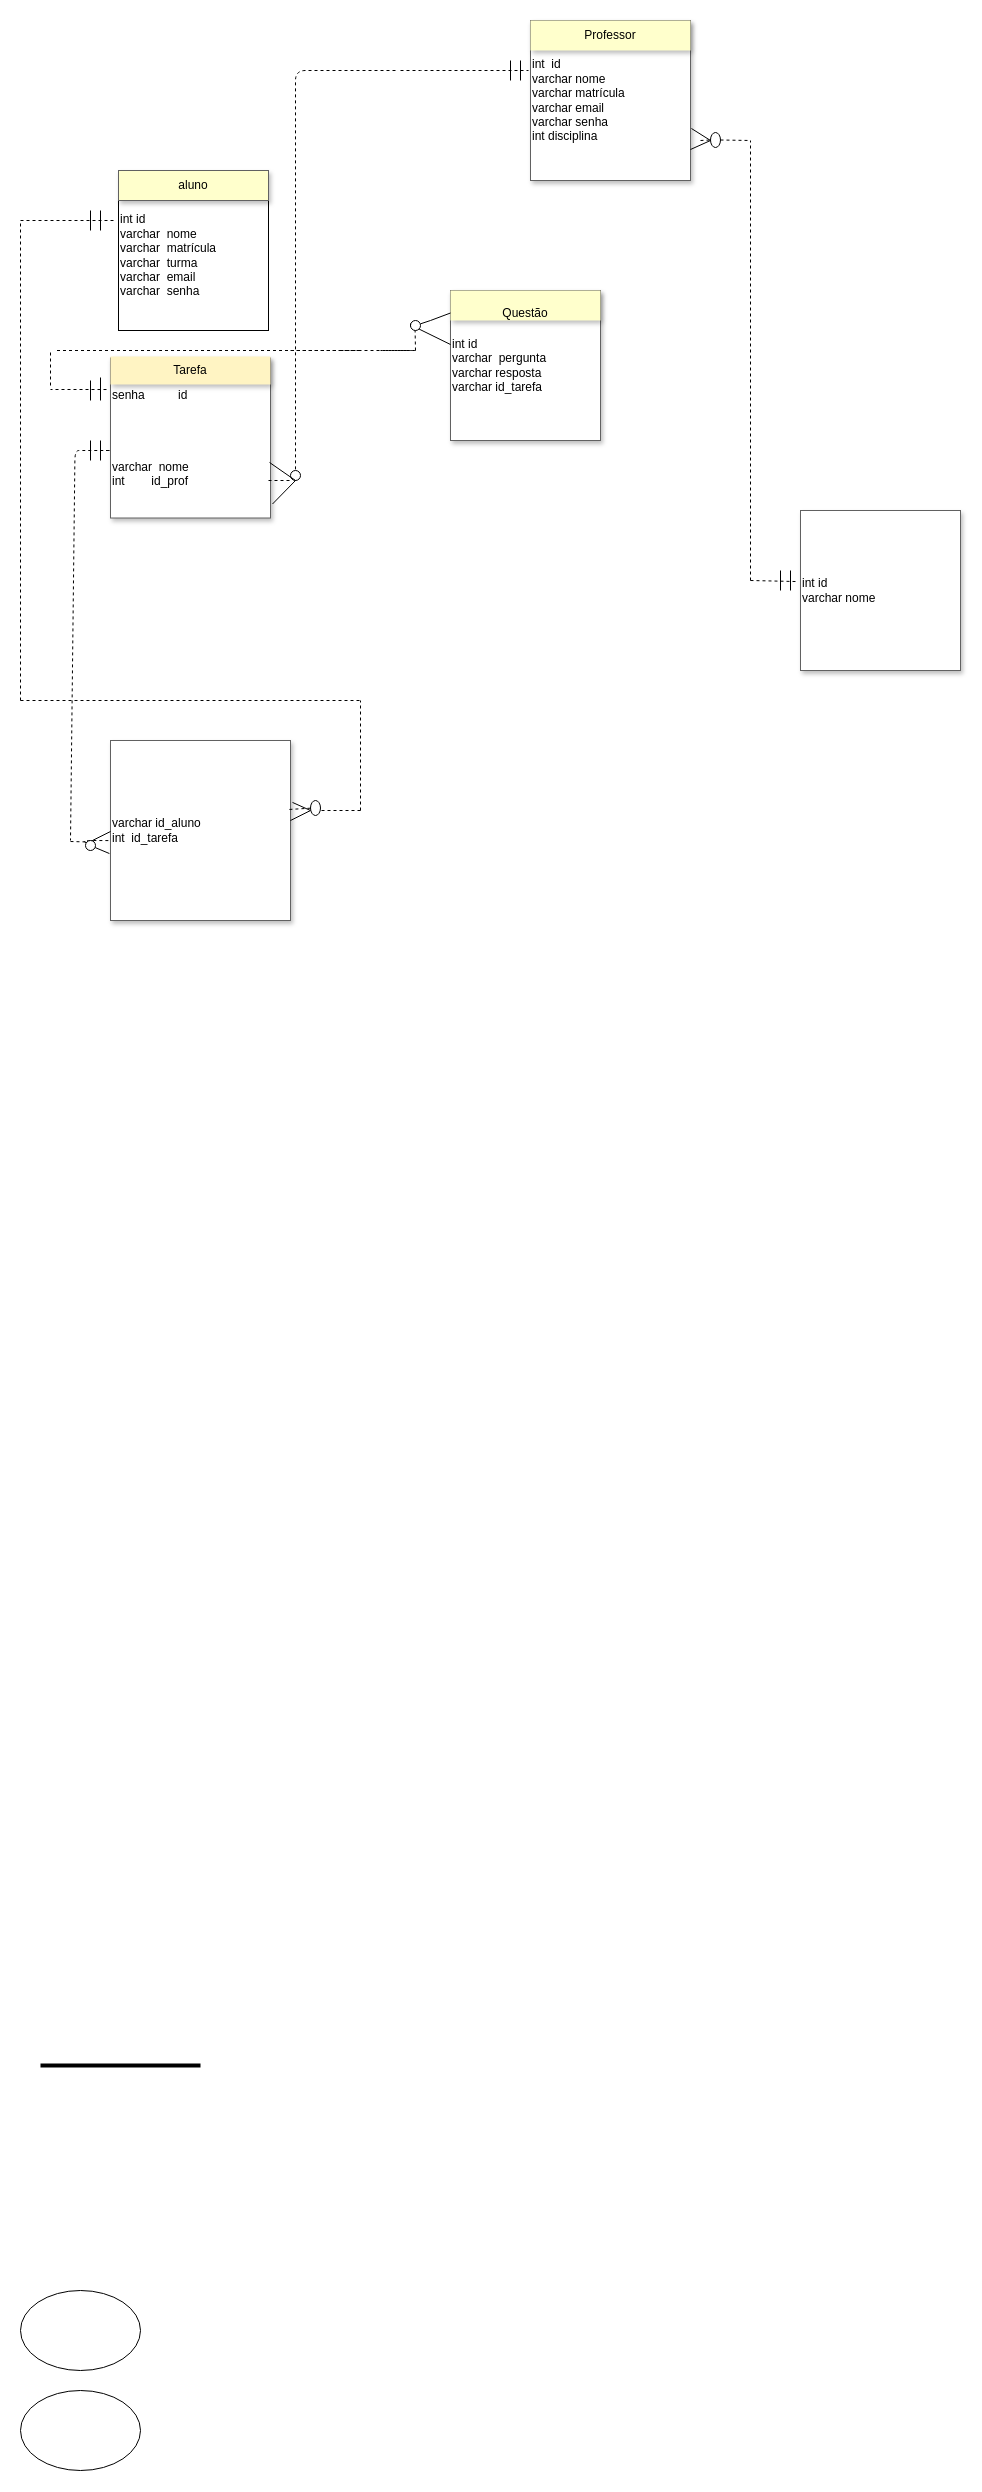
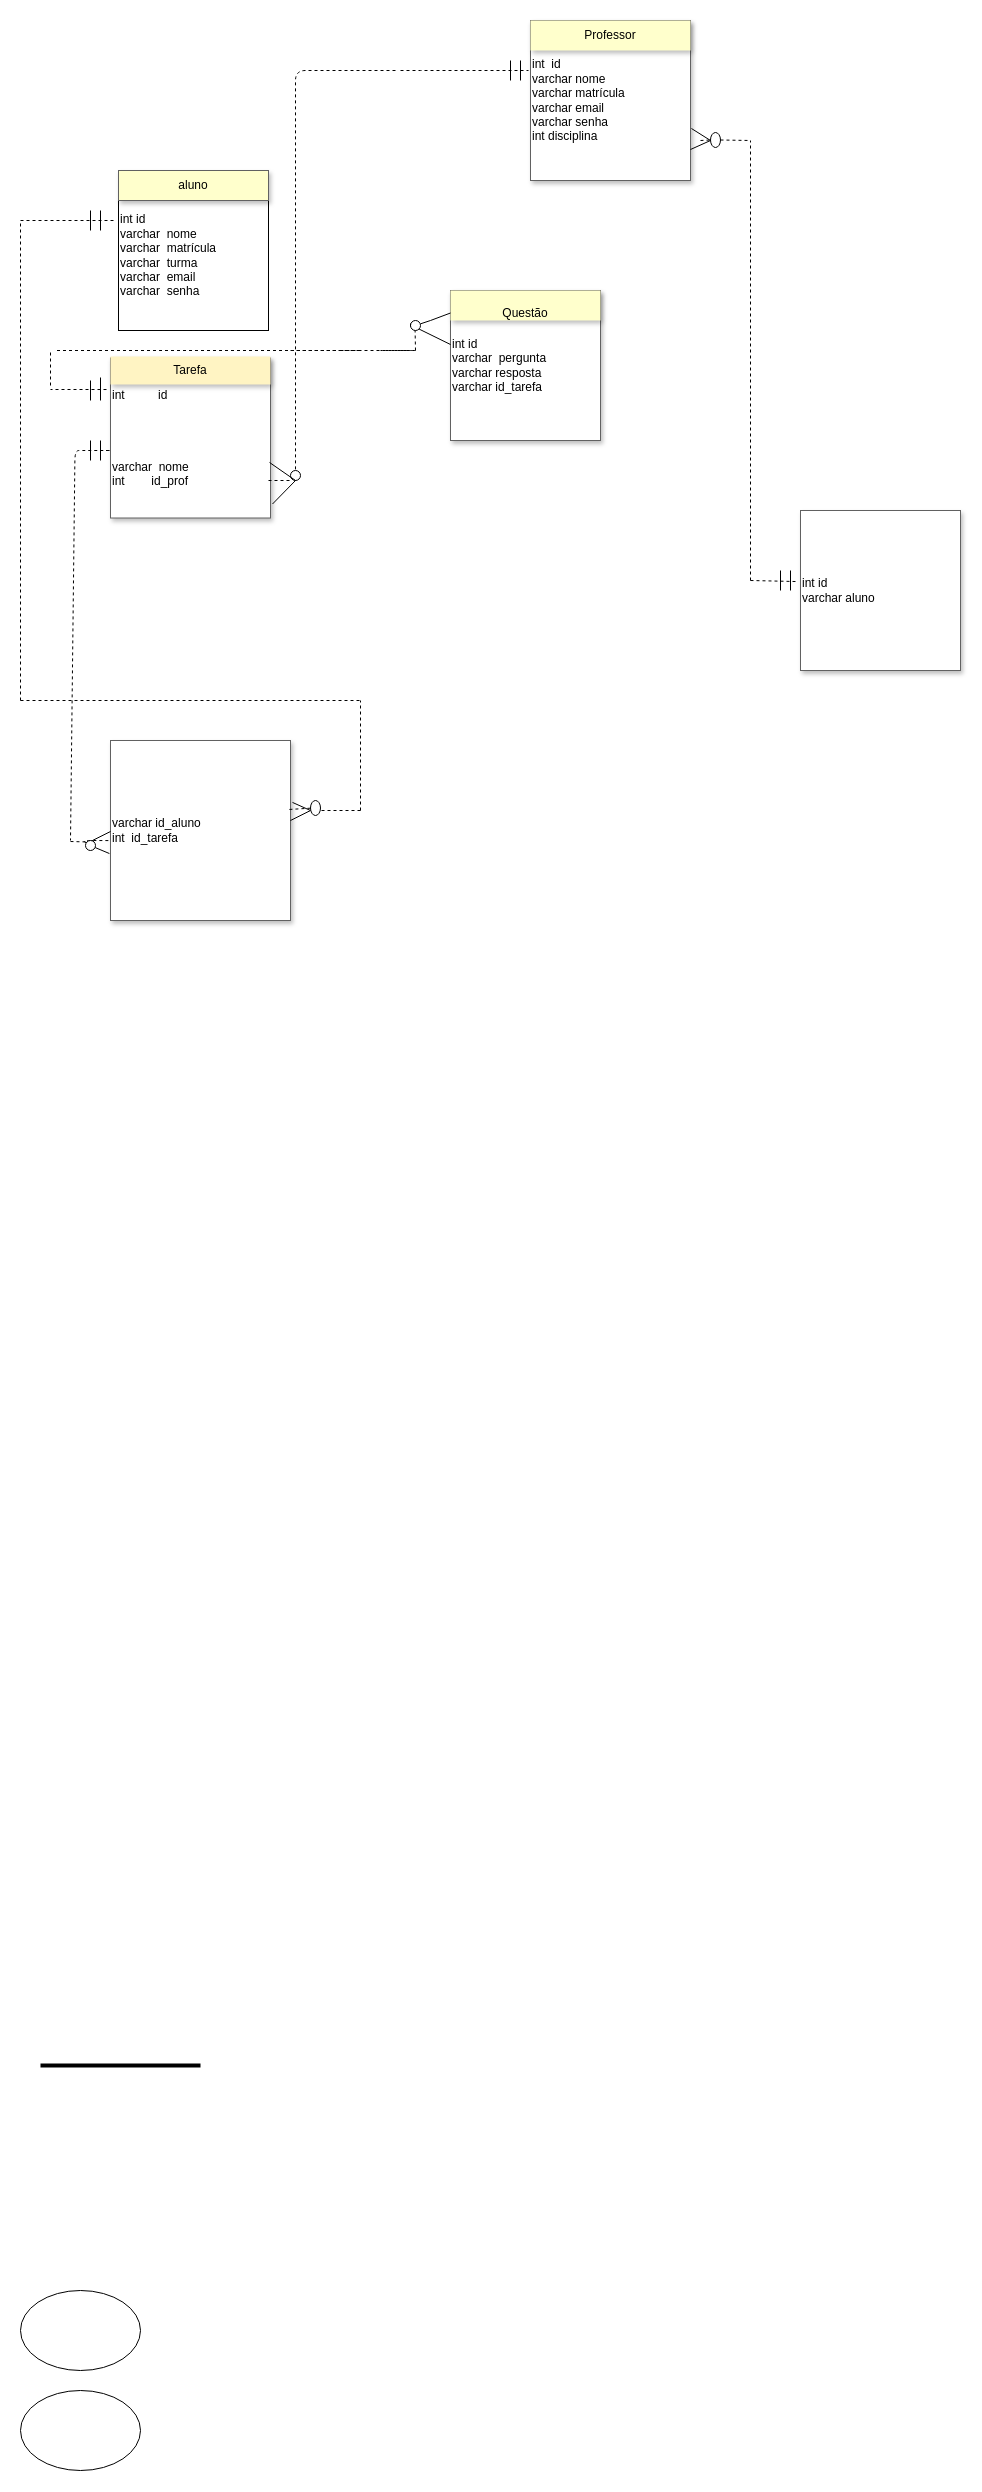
(164, 439) -> (164, 439)
(841, 591) -> (843, 591)
